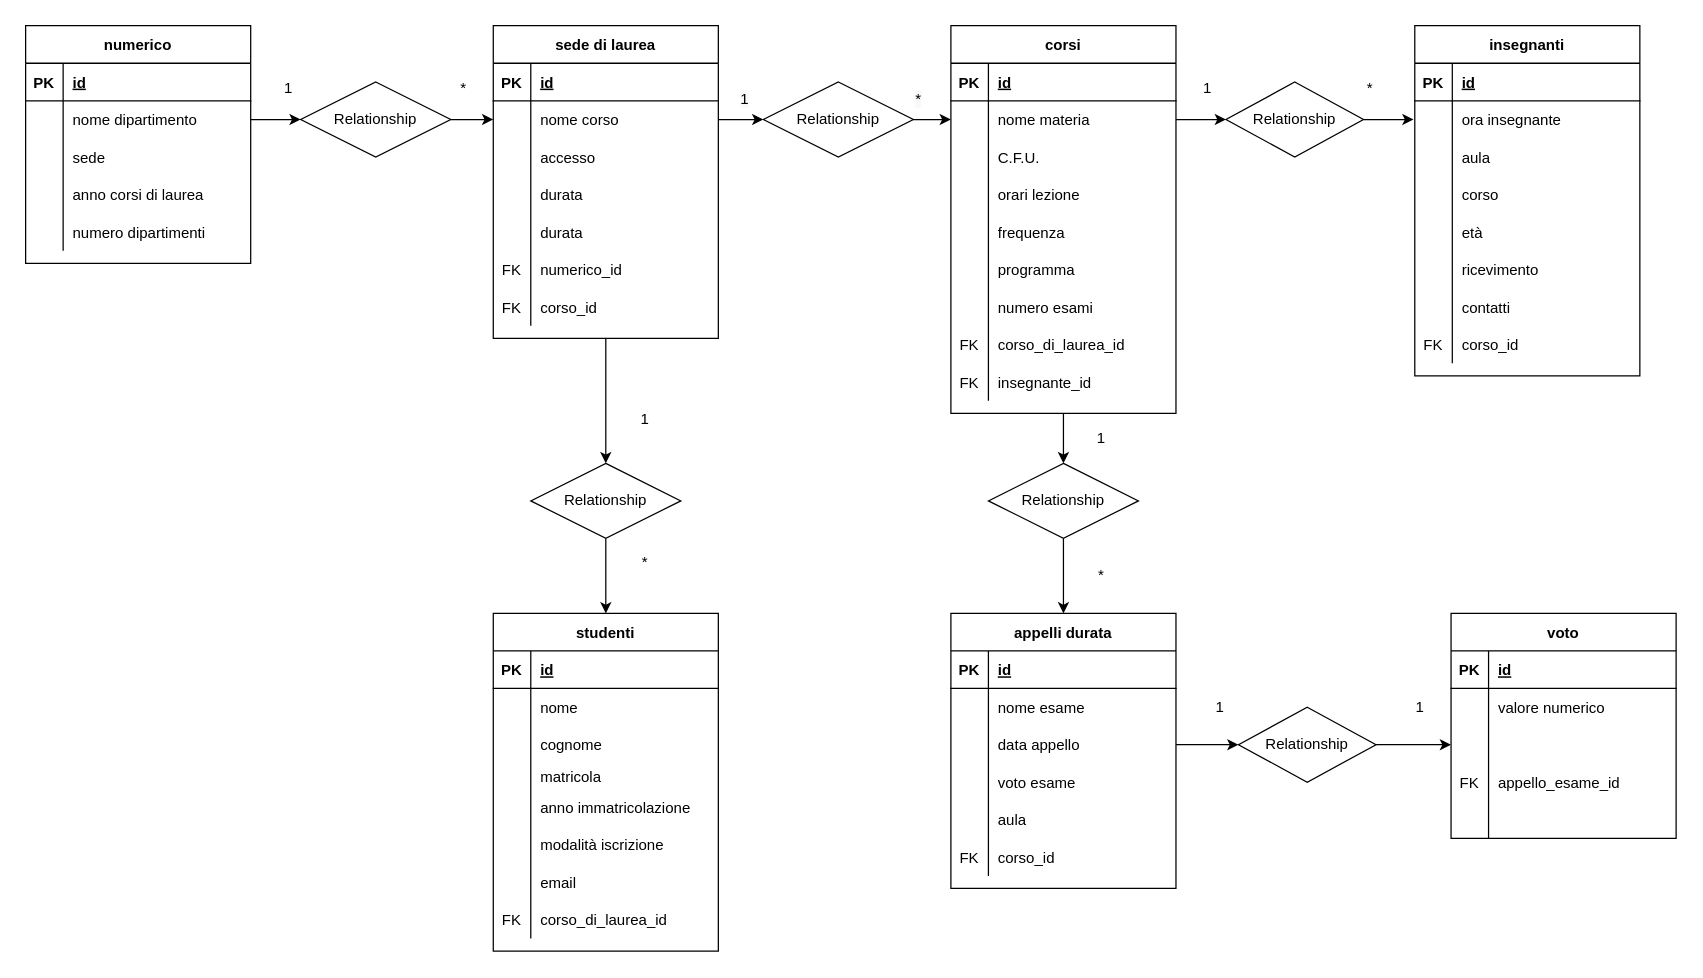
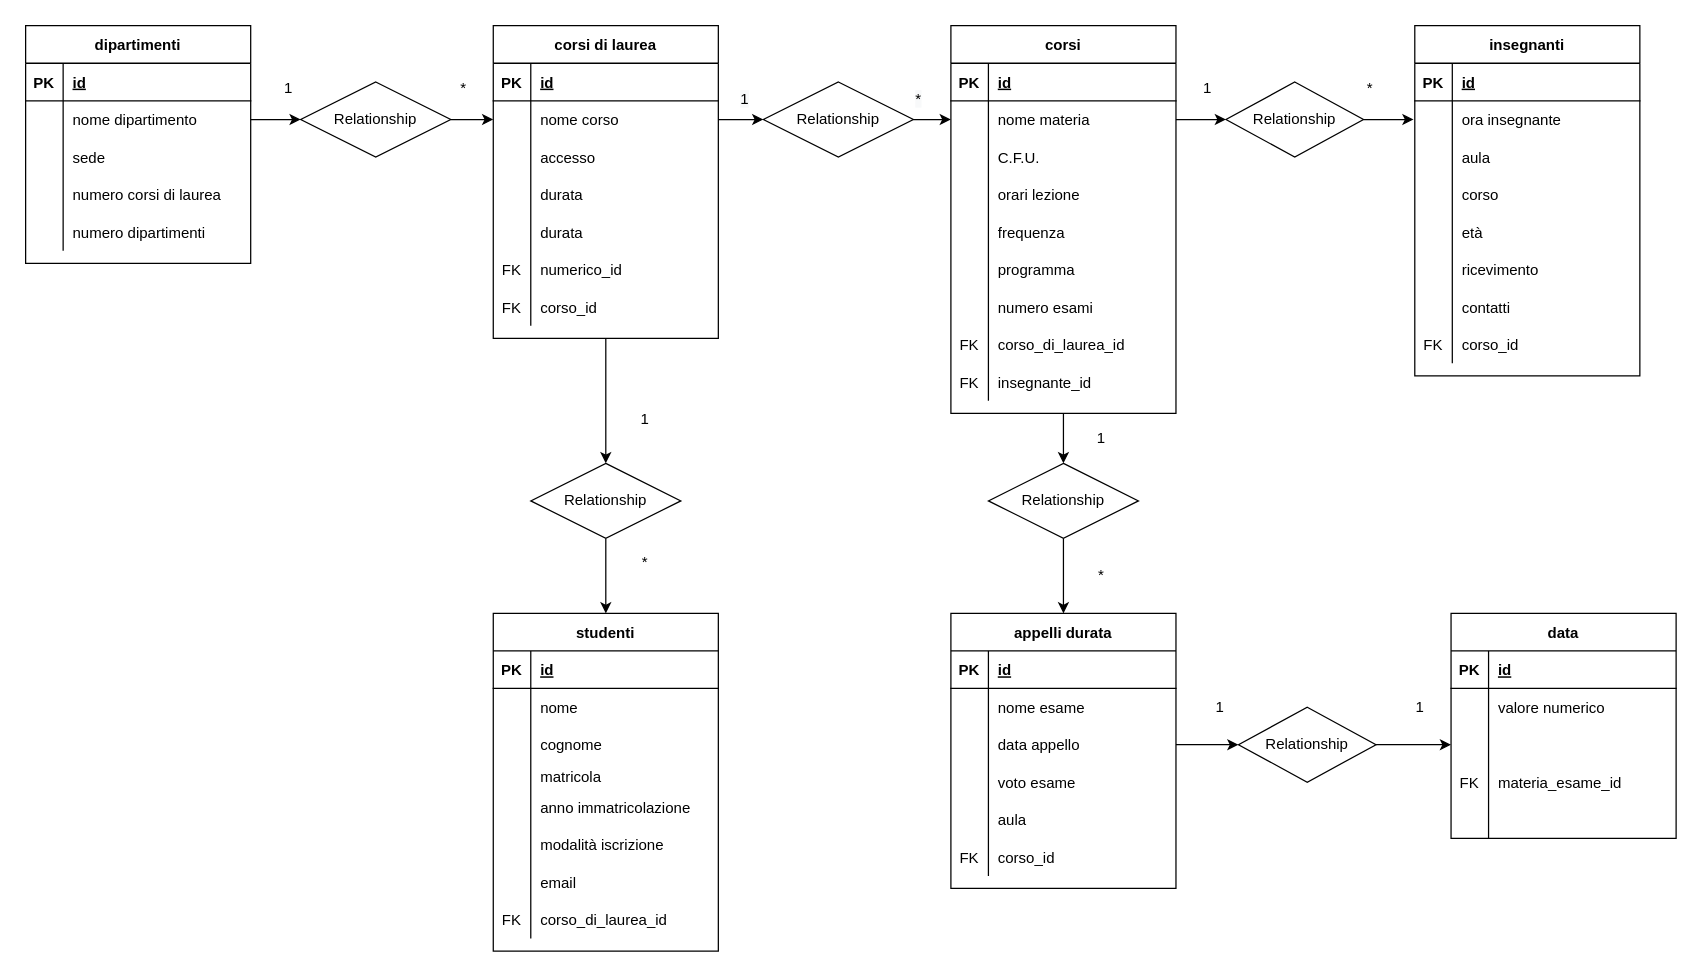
(138, 45) -> (138, 45)
(605, 45) -> (605, 45)
(145, 195) -> (153, 195)
(1563, 633) -> (1563, 633)
(1559, 783) -> (1561, 783)
